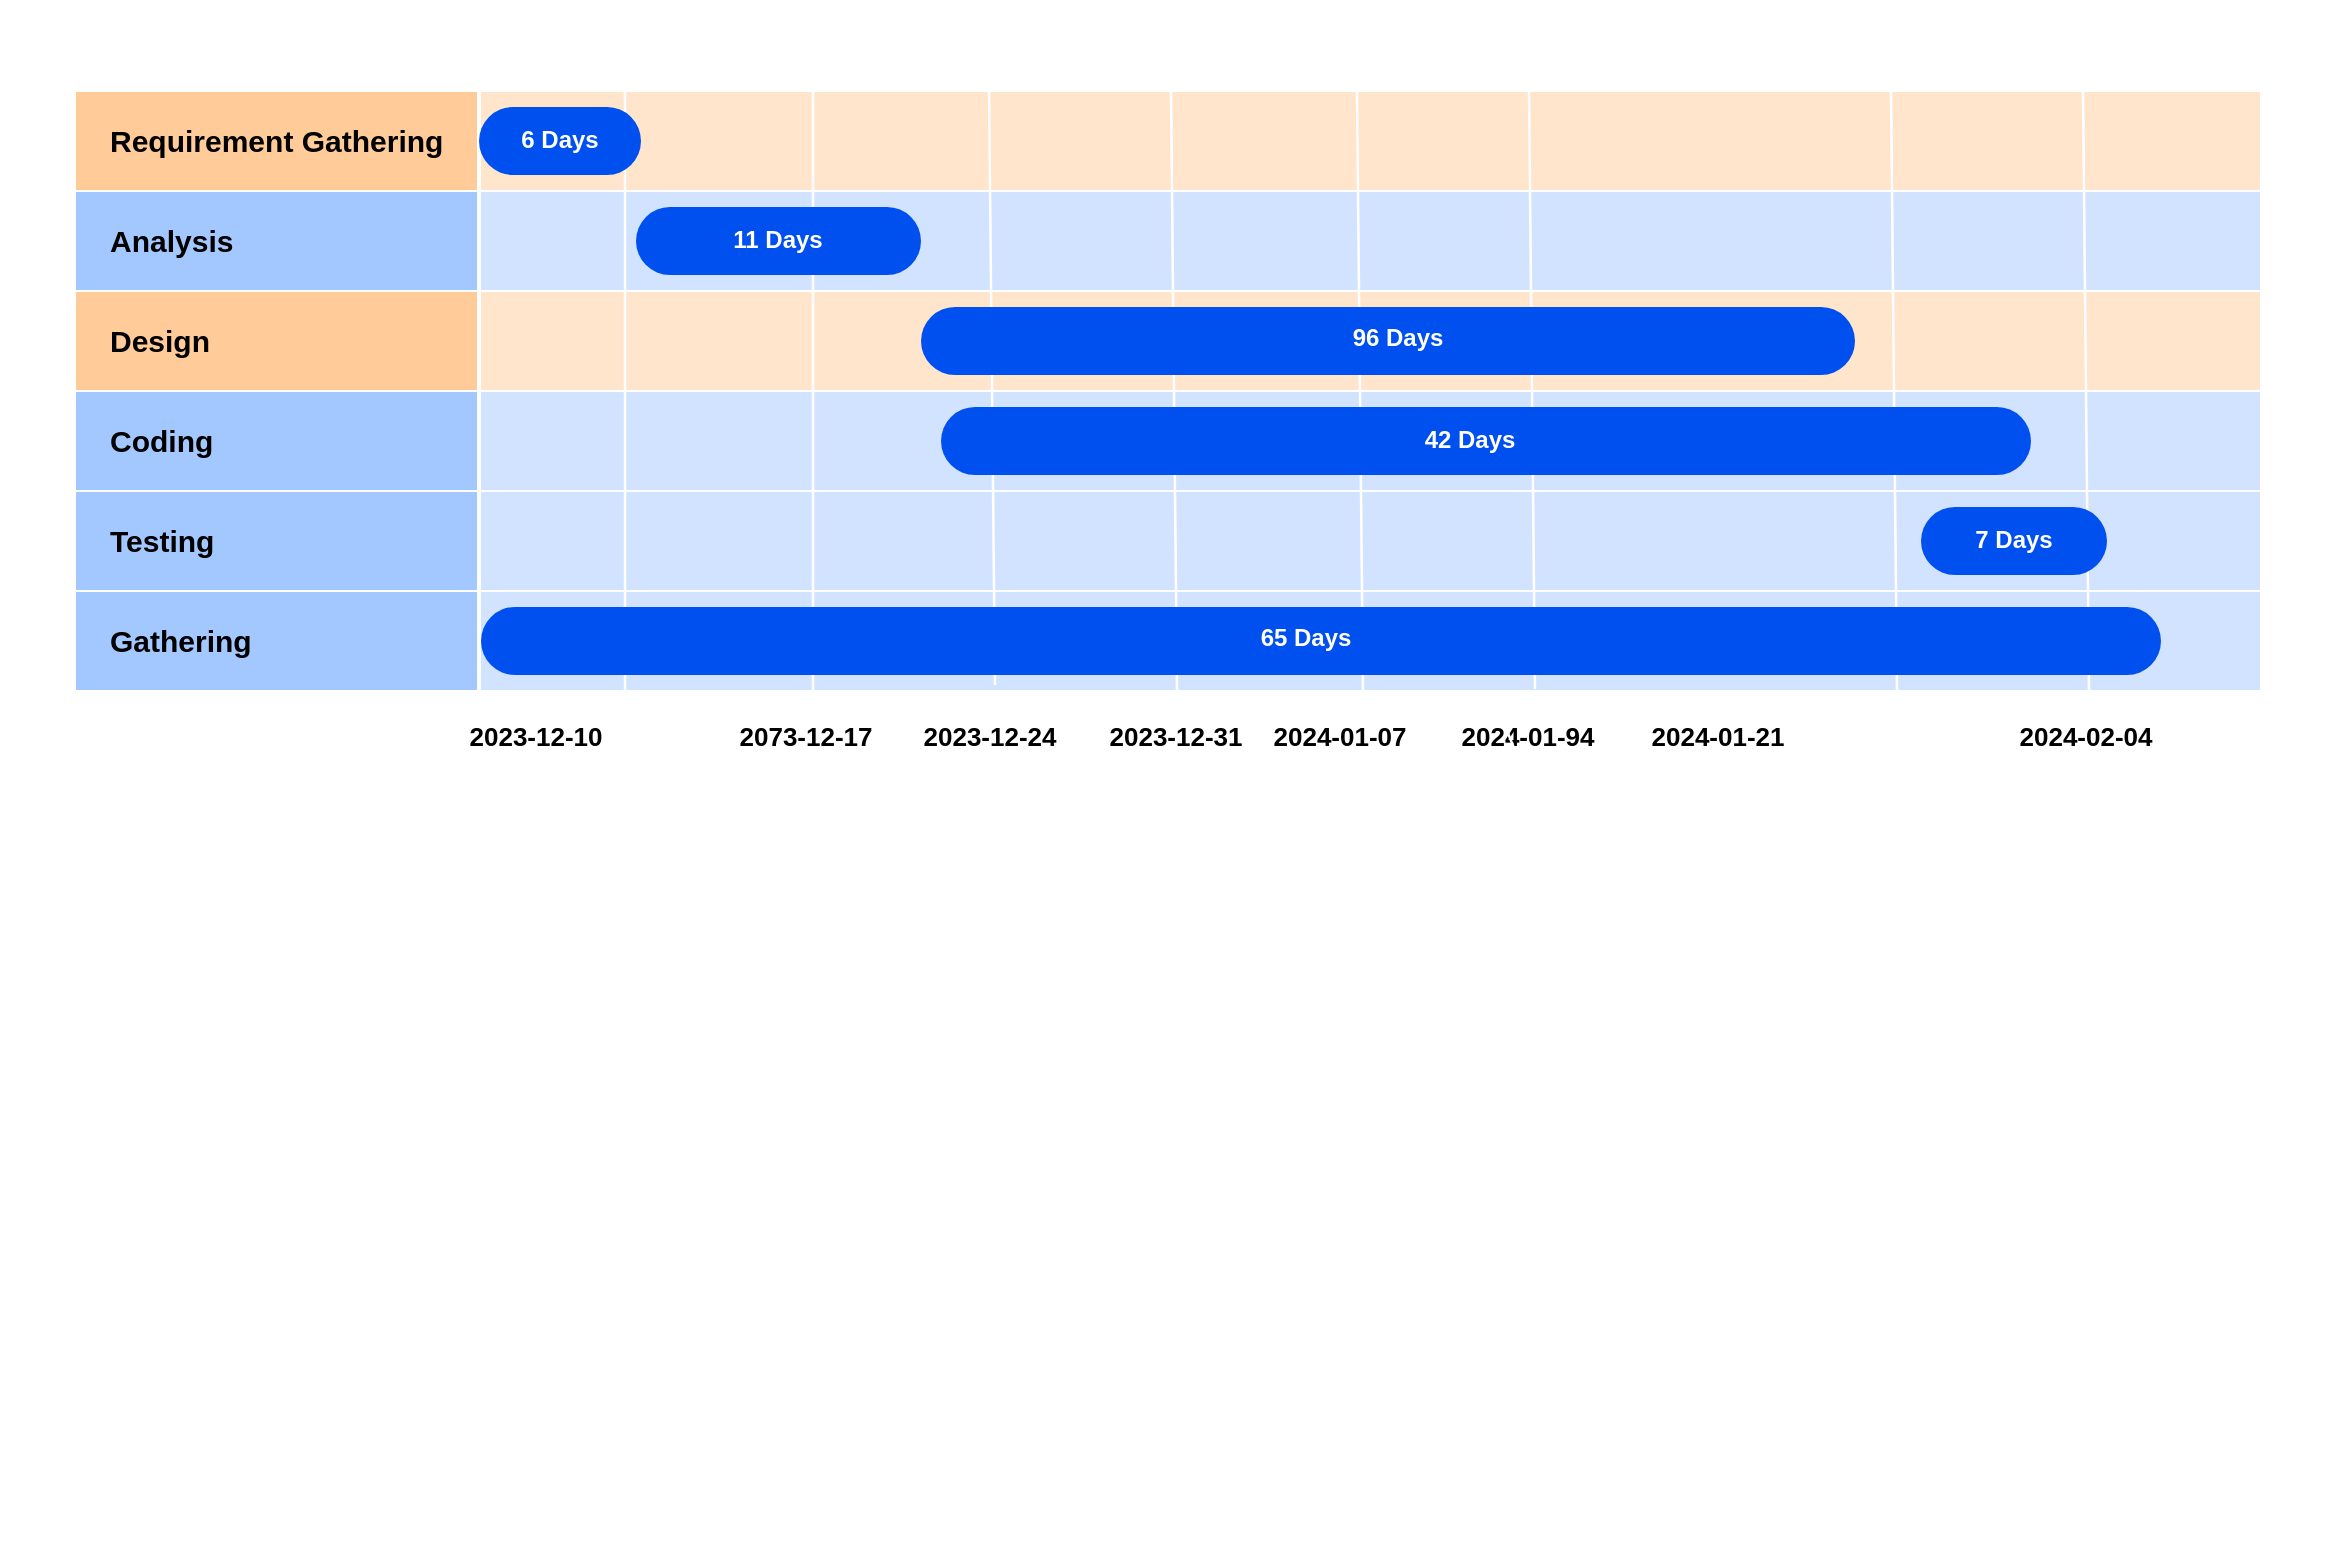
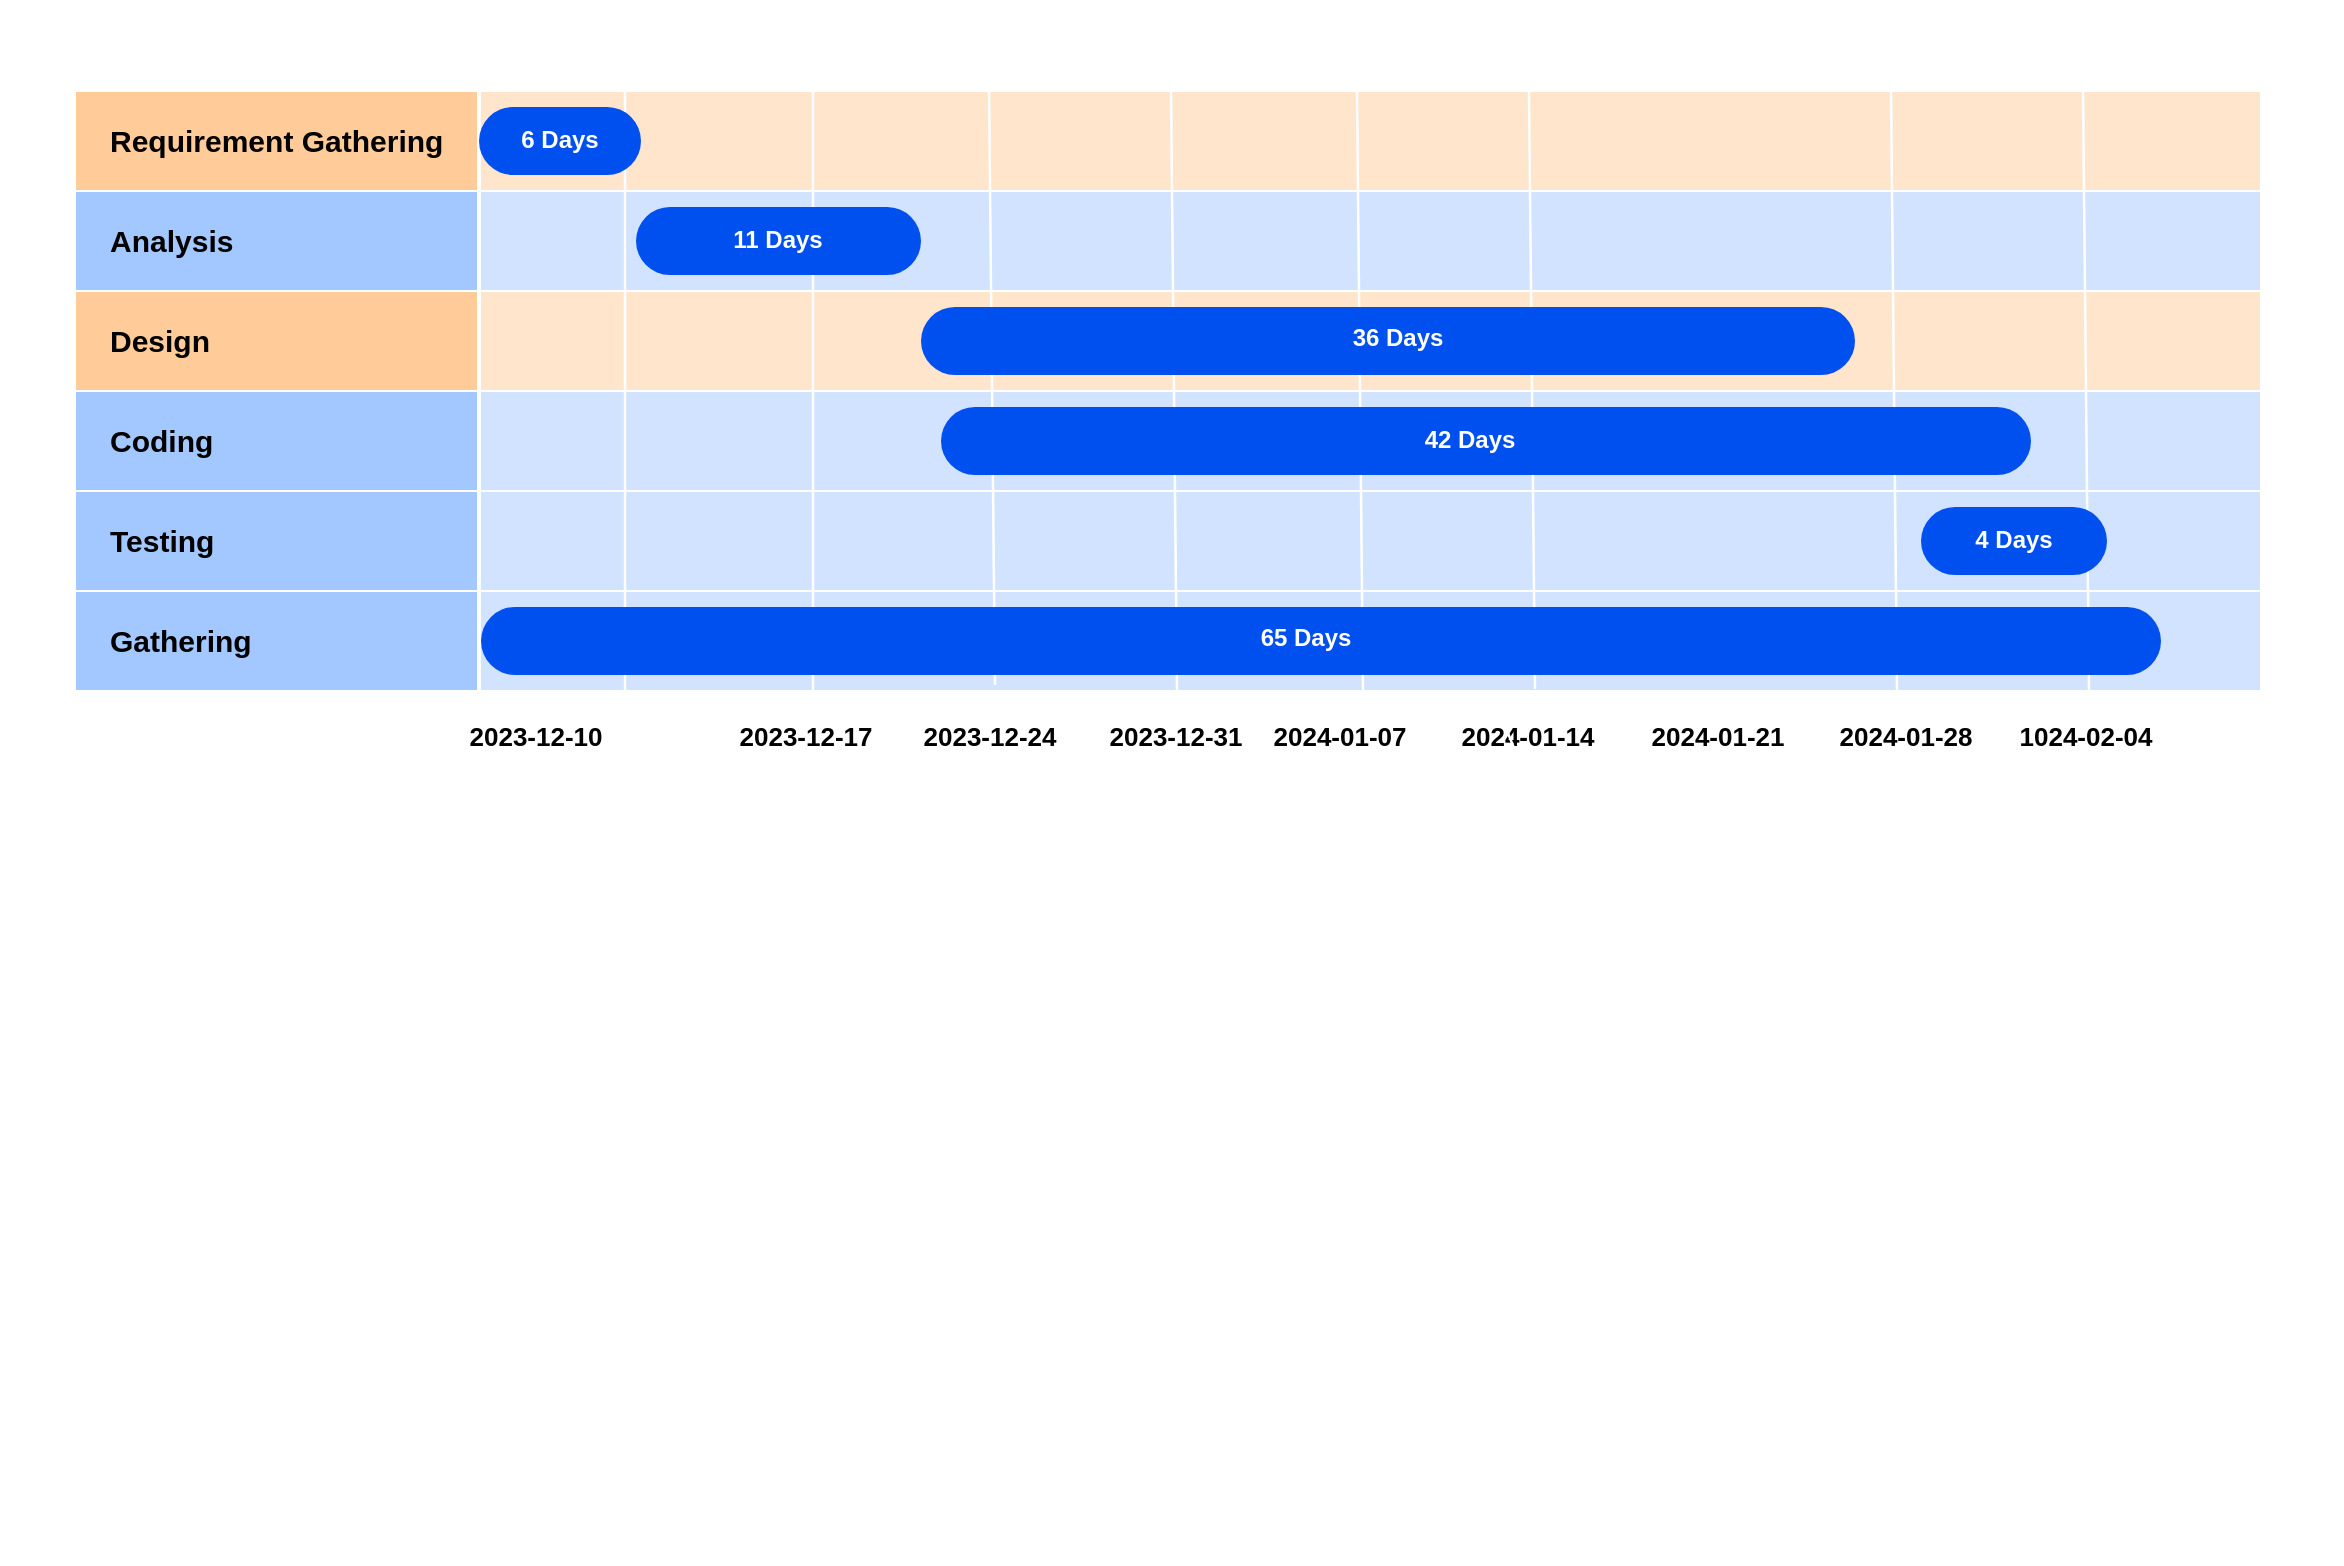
(1399, 339) -> (1399, 339)
(2015, 541) -> (2015, 541)
(807, 737) -> (807, 737)
(1529, 737) -> (1529, 737)
none -> (1907, 737)
(2087, 737) -> (2087, 737)
